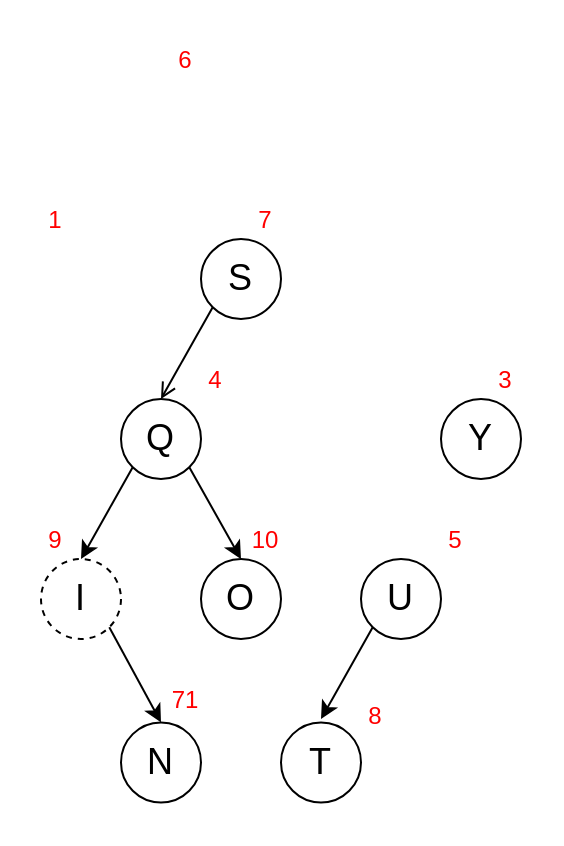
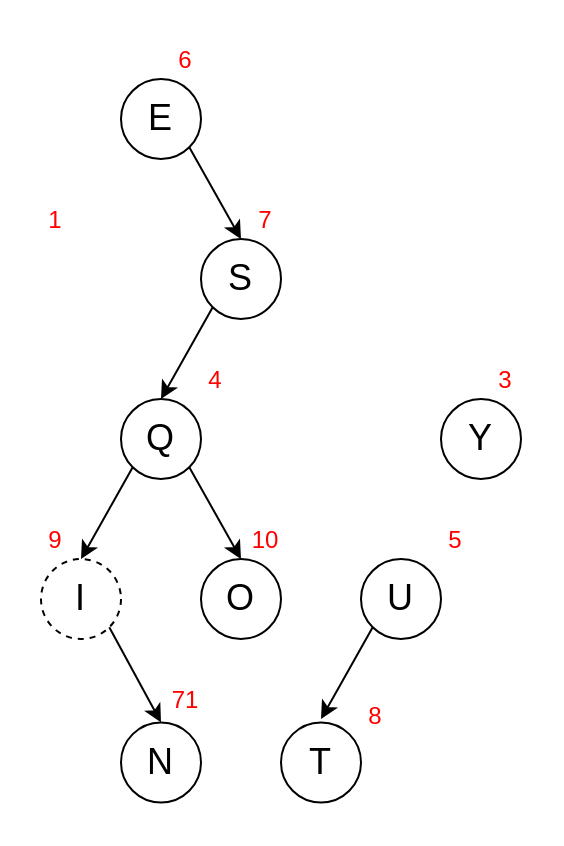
none -> (161, 119)
none -> (212, 188)
(167, 389) -> (168, 386)
